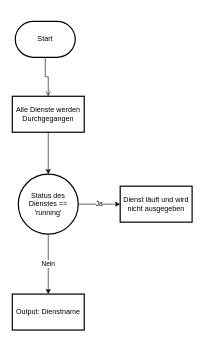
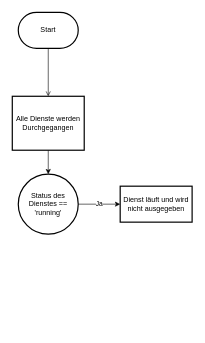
(45, 39) -> (48, 30)
(48, 114) -> (48, 123)
(48, 263) -> none
(48, 312) -> none
